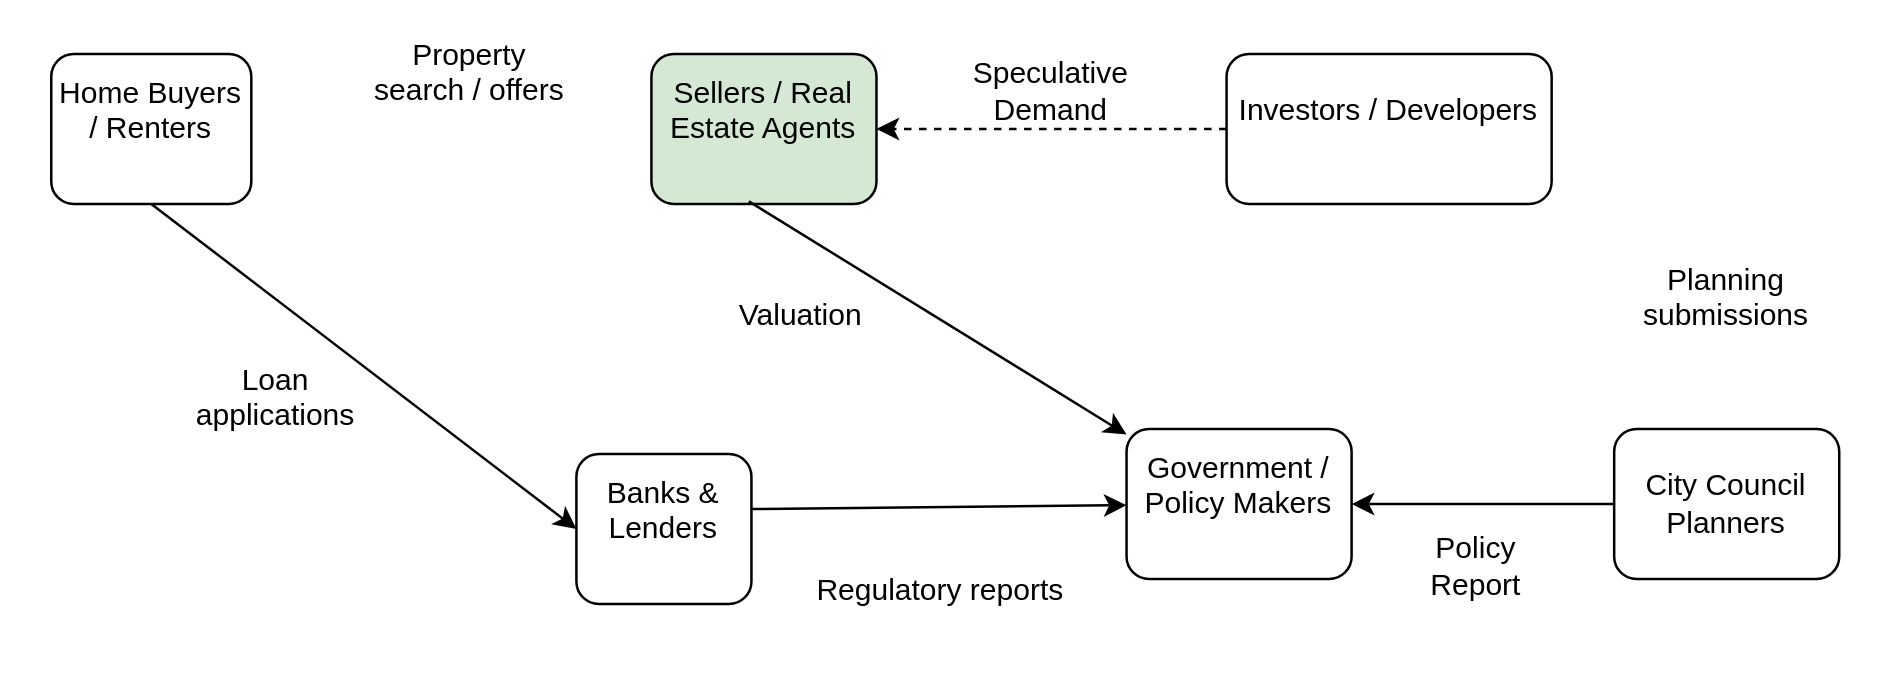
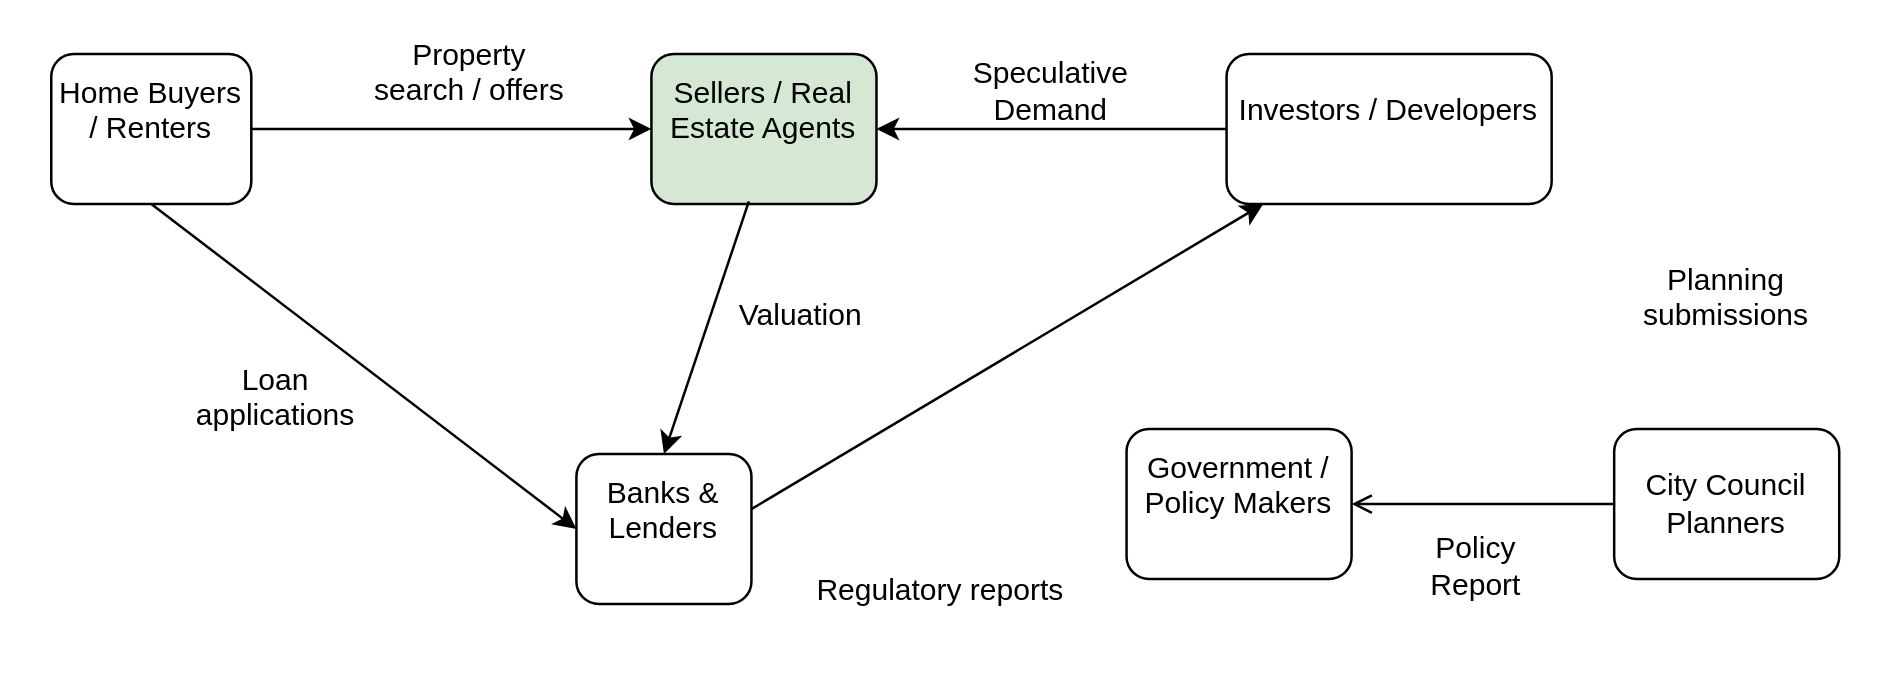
none -> (443, 129)
(1055, 129) -> (1055, 129)
(873, 278) -> (709, 320)
(1369, 504) -> (1365, 504)
(930, 507) -> (875, 435)
